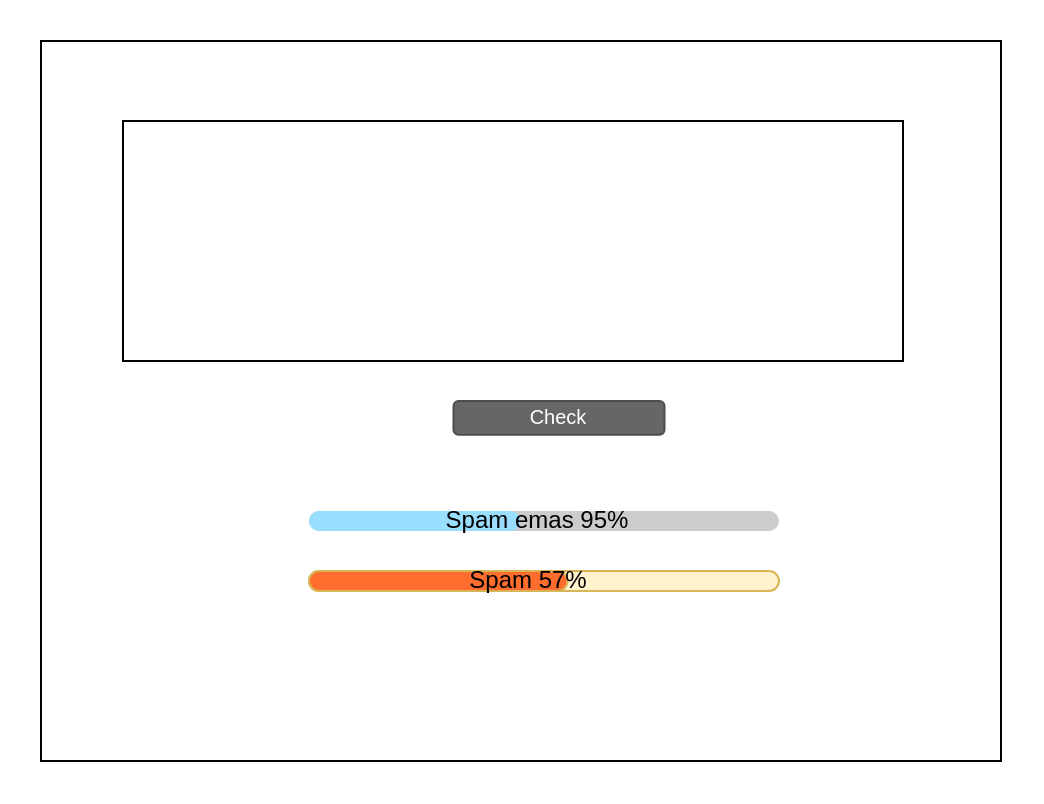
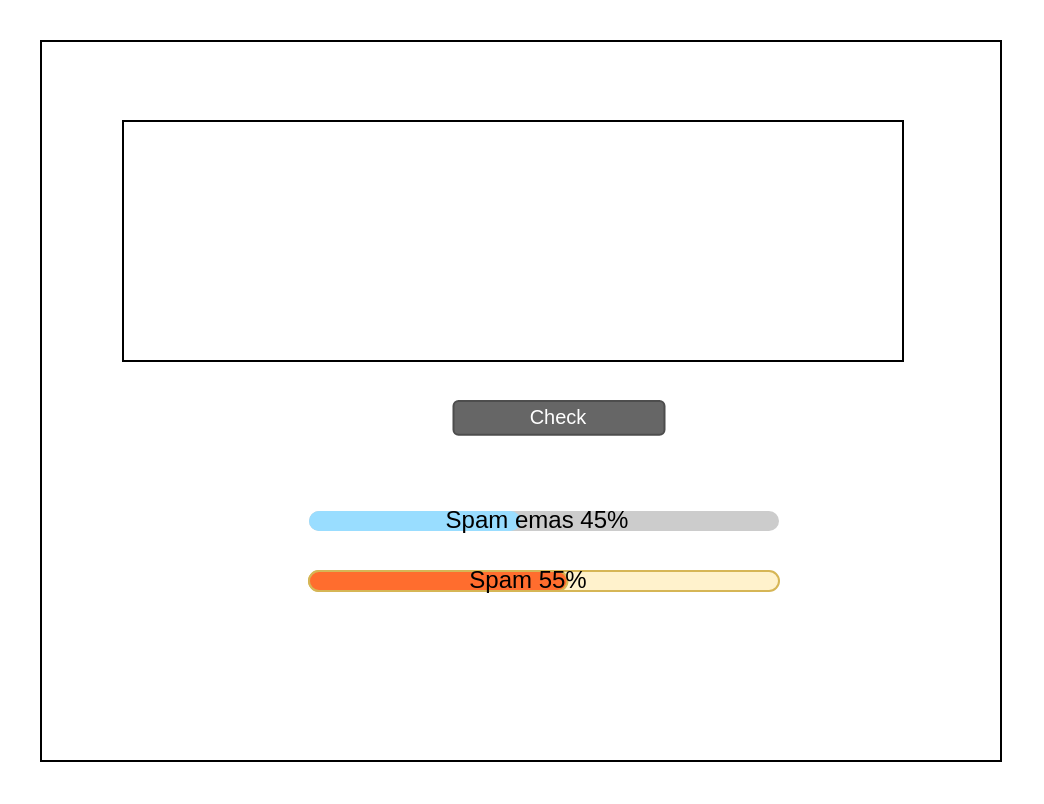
(538, 521) -> (538, 521)
(529, 581) -> (529, 581)
